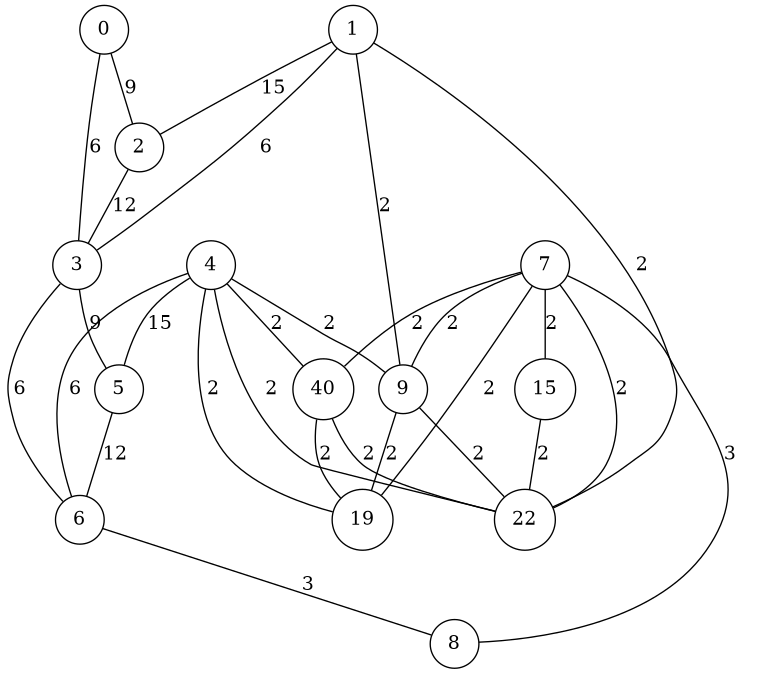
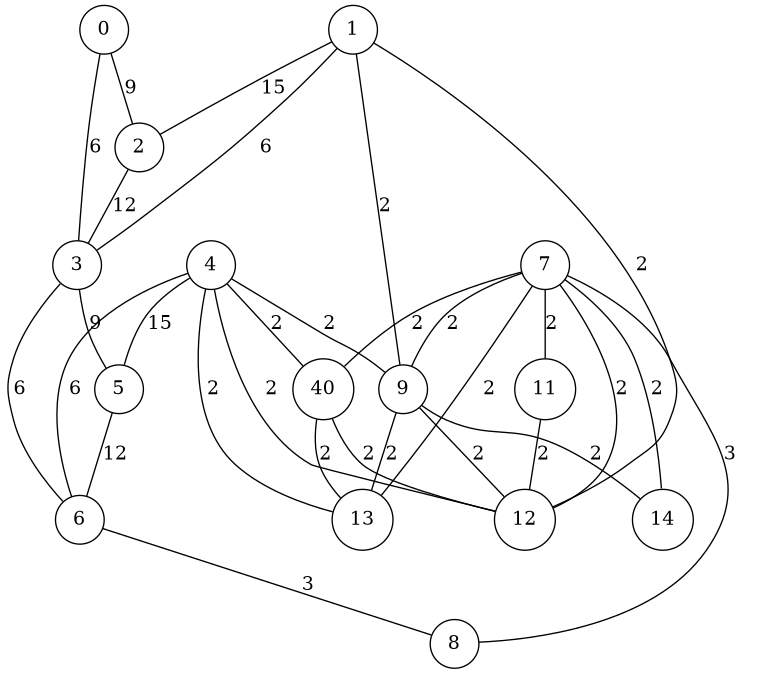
(545, 389) -> (545, 389)
(363, 520) -> (363, 520)
(525, 520) -> (525, 520)
none -> (663, 520)
